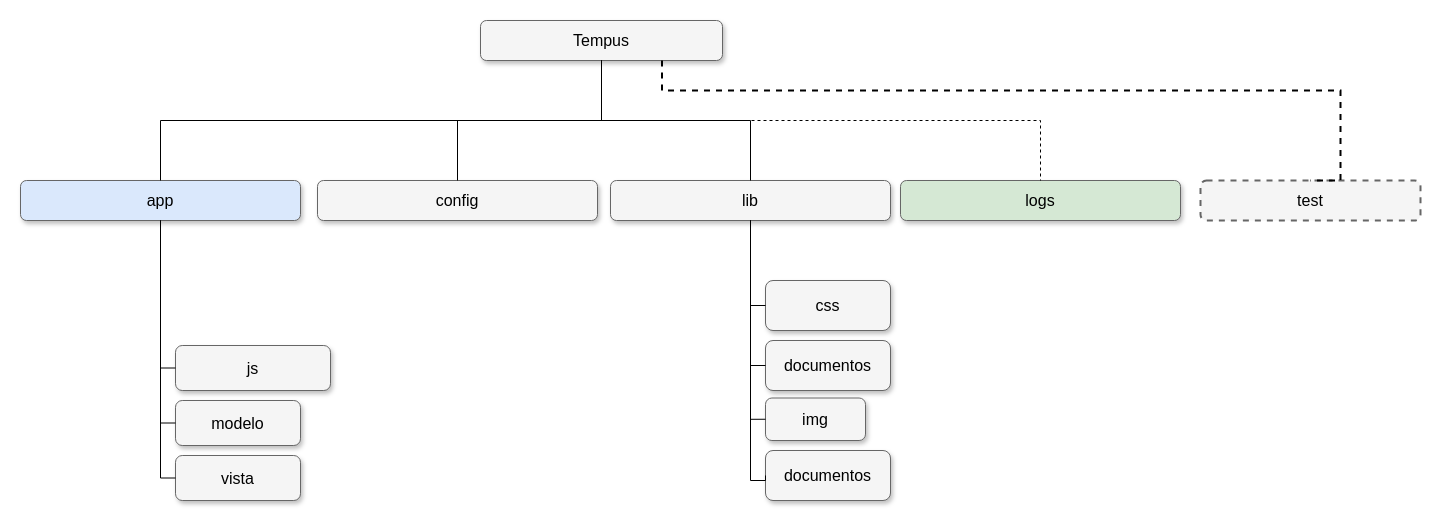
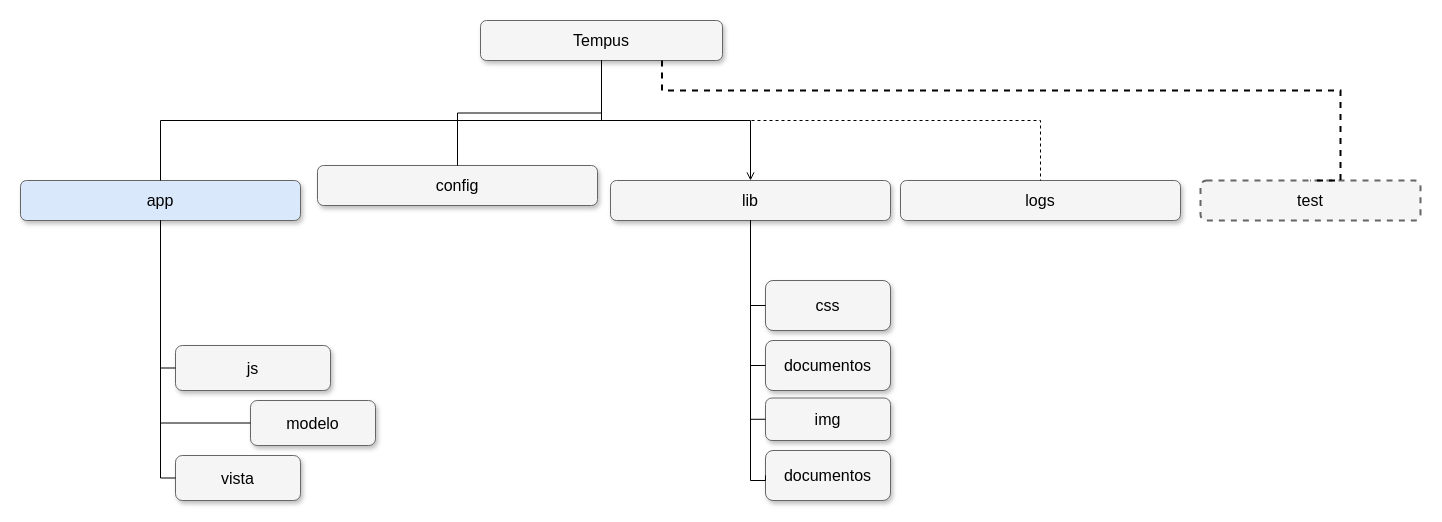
(751, 175) -> (751, 175)
(458, 201) -> (458, 186)
(1041, 201) -> (1041, 201)
(816, 419) -> (828, 419)
(238, 423) -> (313, 423)
